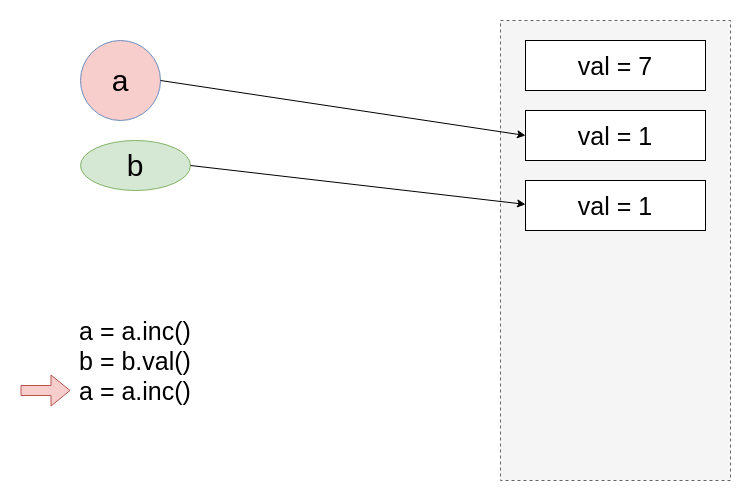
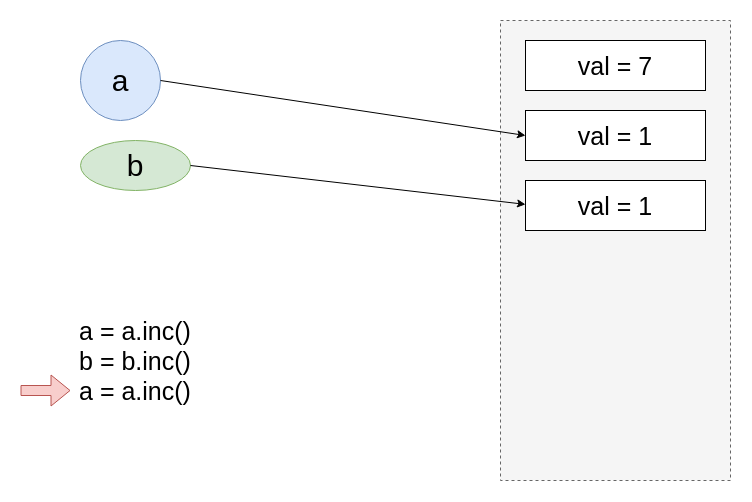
(121, 81) -> (121, 81)
(136, 361) -> (136, 361)
